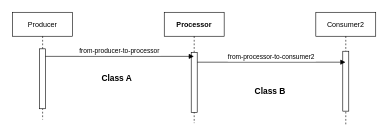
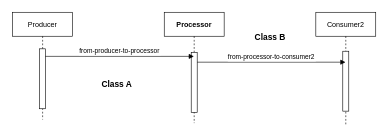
(117, 79) -> (117, 85)
(270, 92) -> (270, 38)
